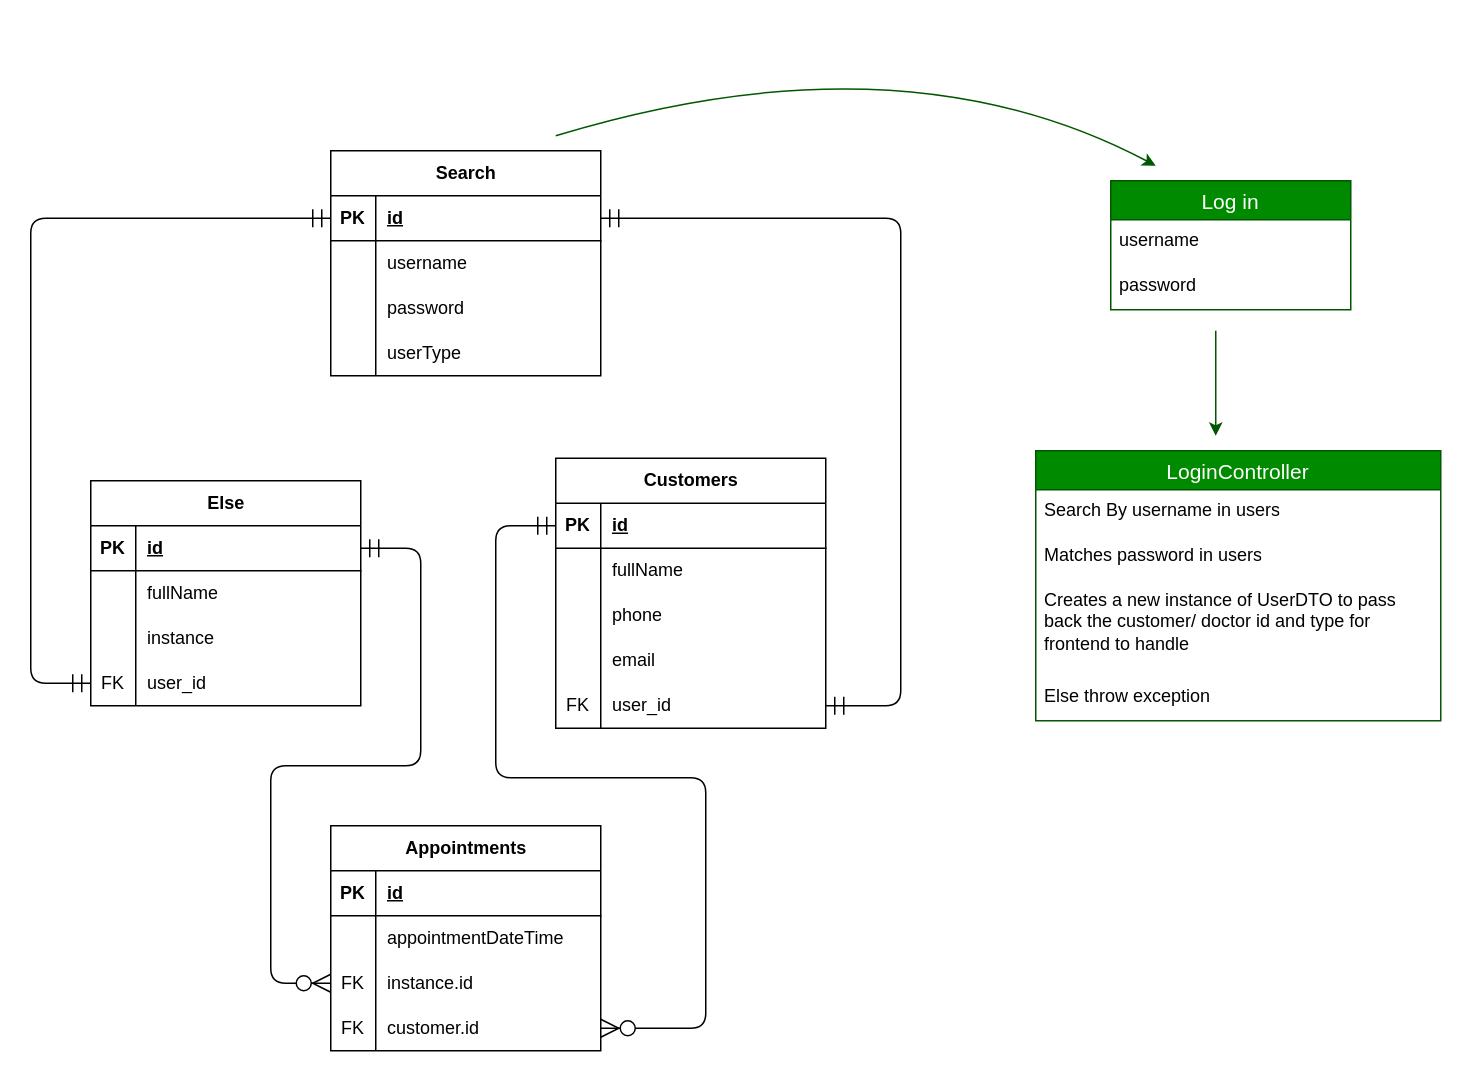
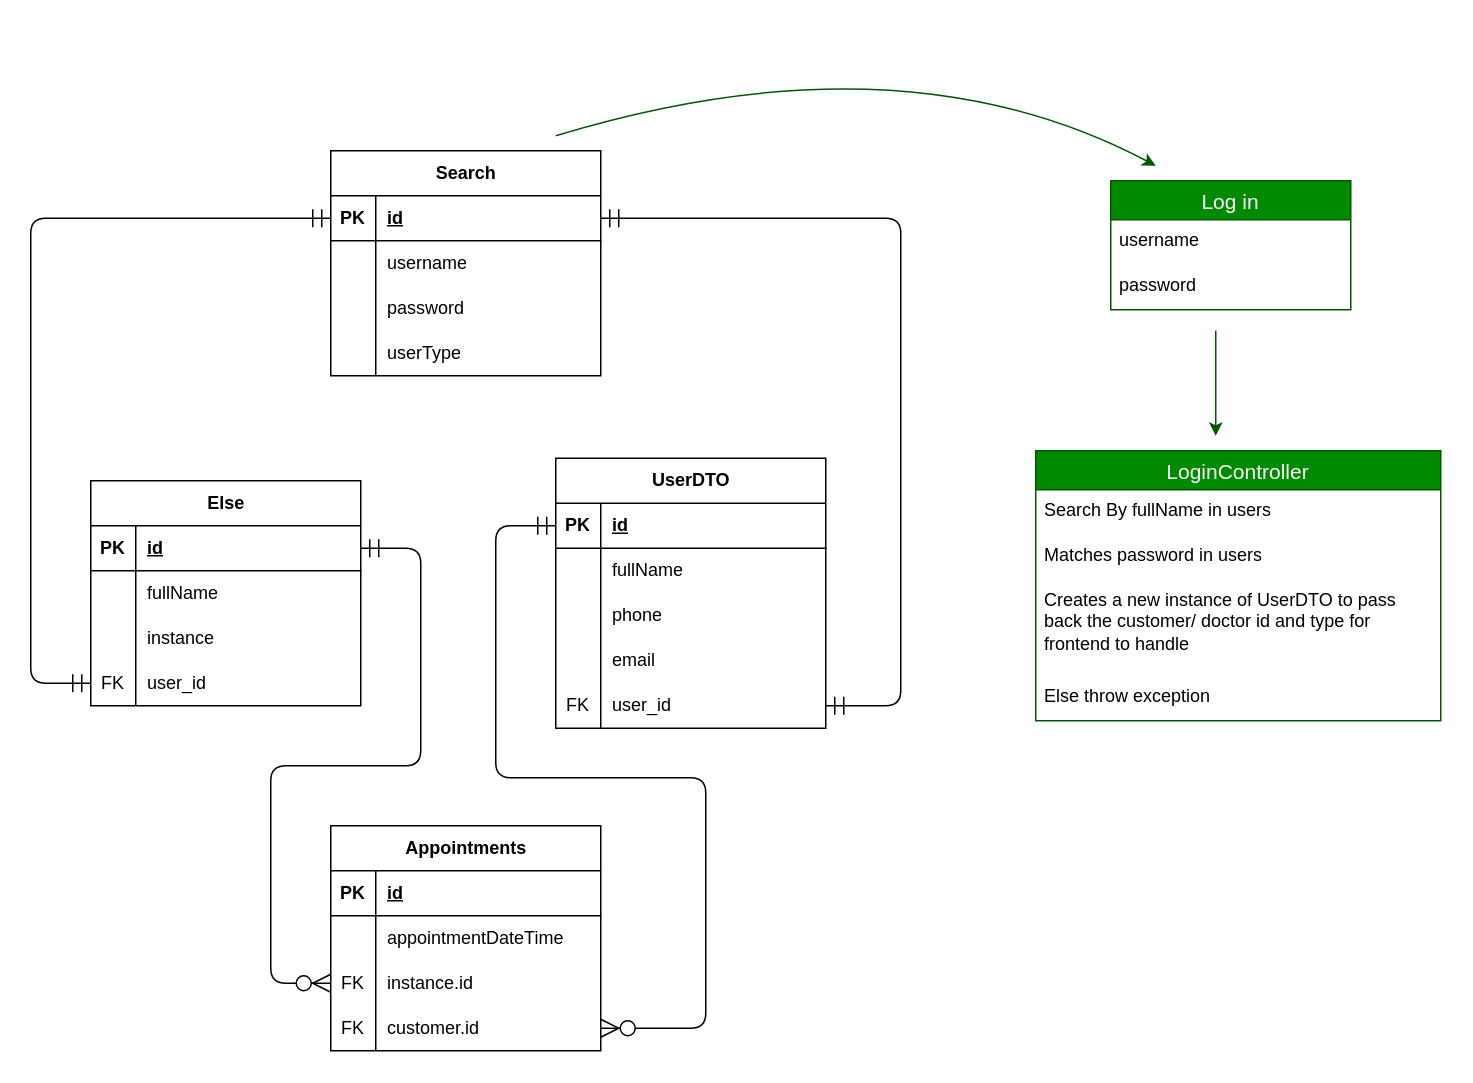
(692, 481) -> (692, 481)
(1169, 511) -> (1164, 511)
